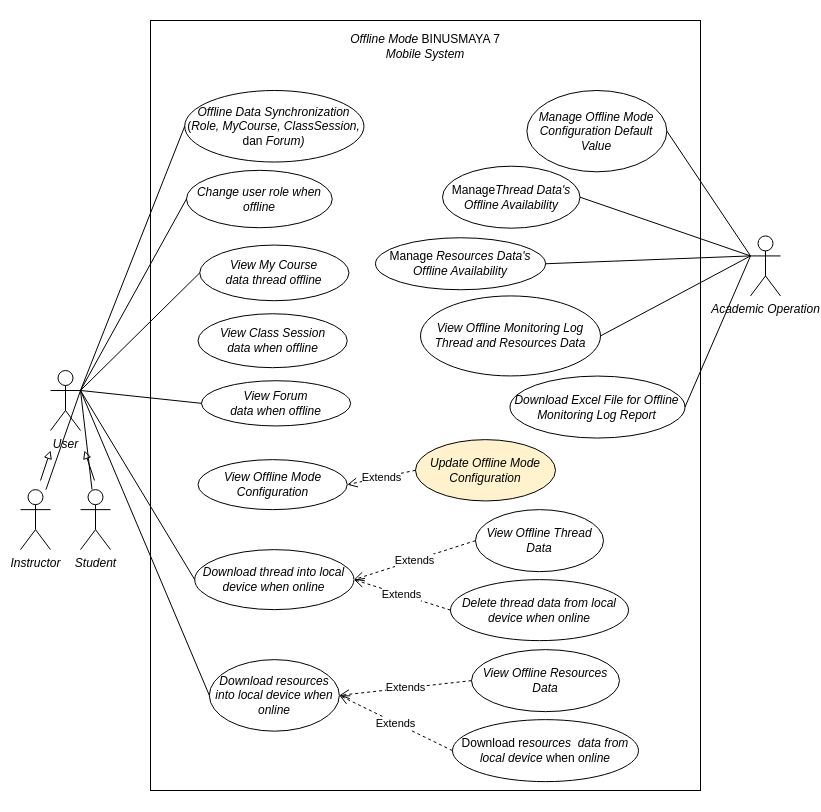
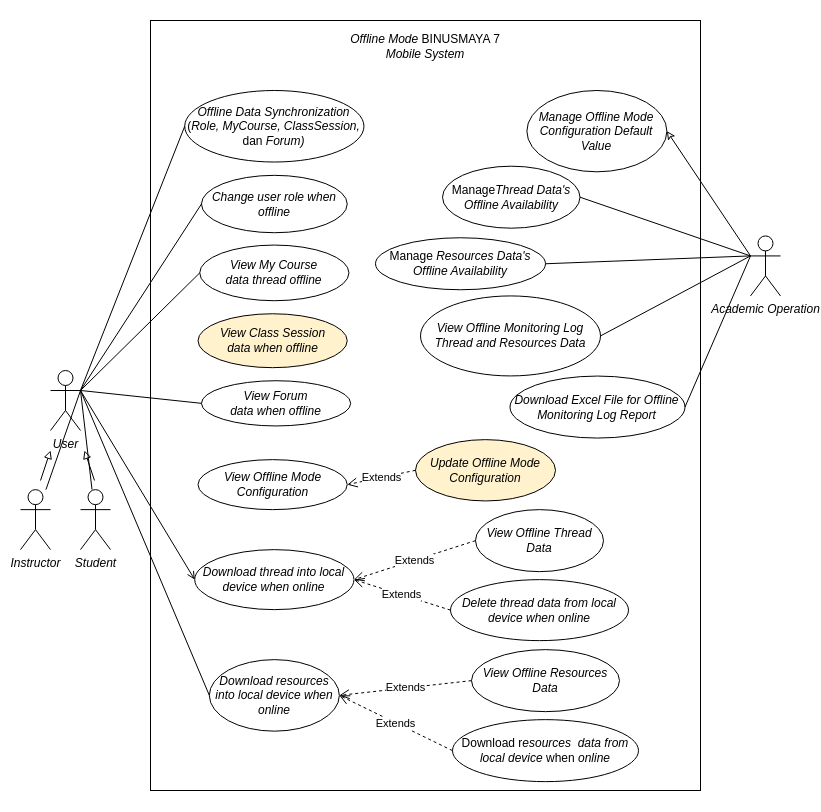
(669, 134) -> (671, 137)
(259, 199) -> (274, 204)
(273, 341) -> (273, 341)
(192, 575) -> (192, 575)
